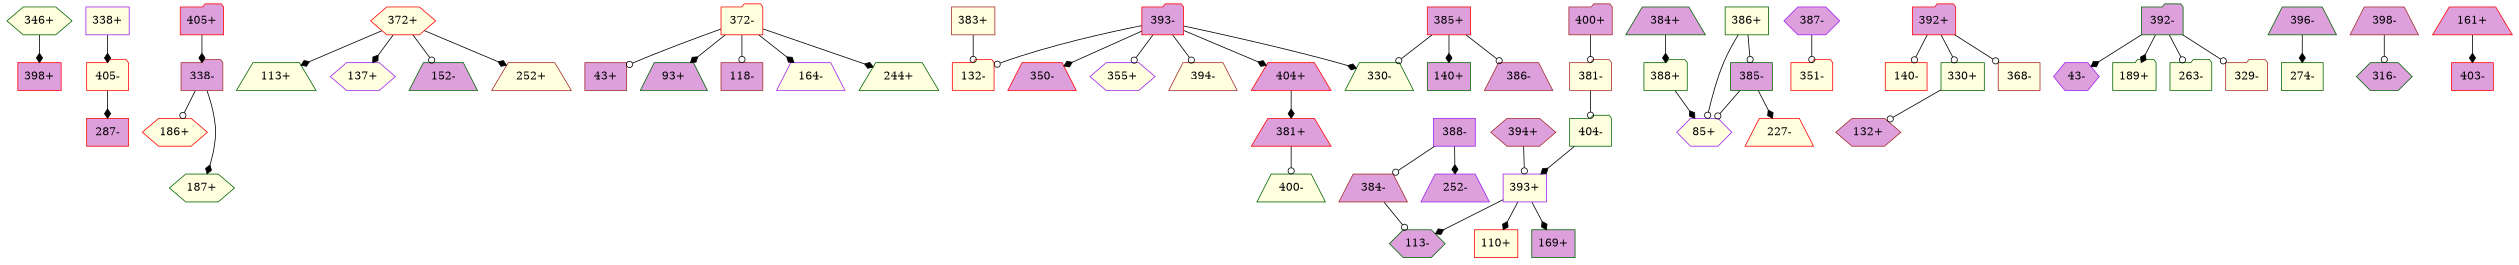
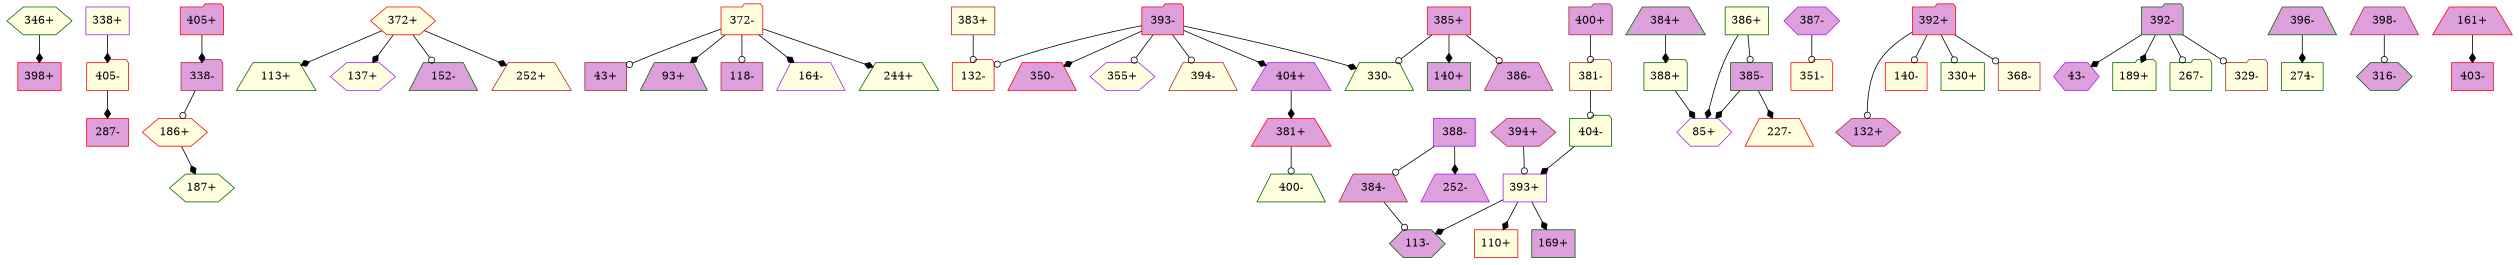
(1720, 72) -> (1720, 72)
(1291, 77) -> (1291, 77)
(2191, 77) -> (2191, 77)
(1730, 102) -> (1730, 102)
(1917, 104) -> (1877, 65)
(215, 128) -> (186, 156)
